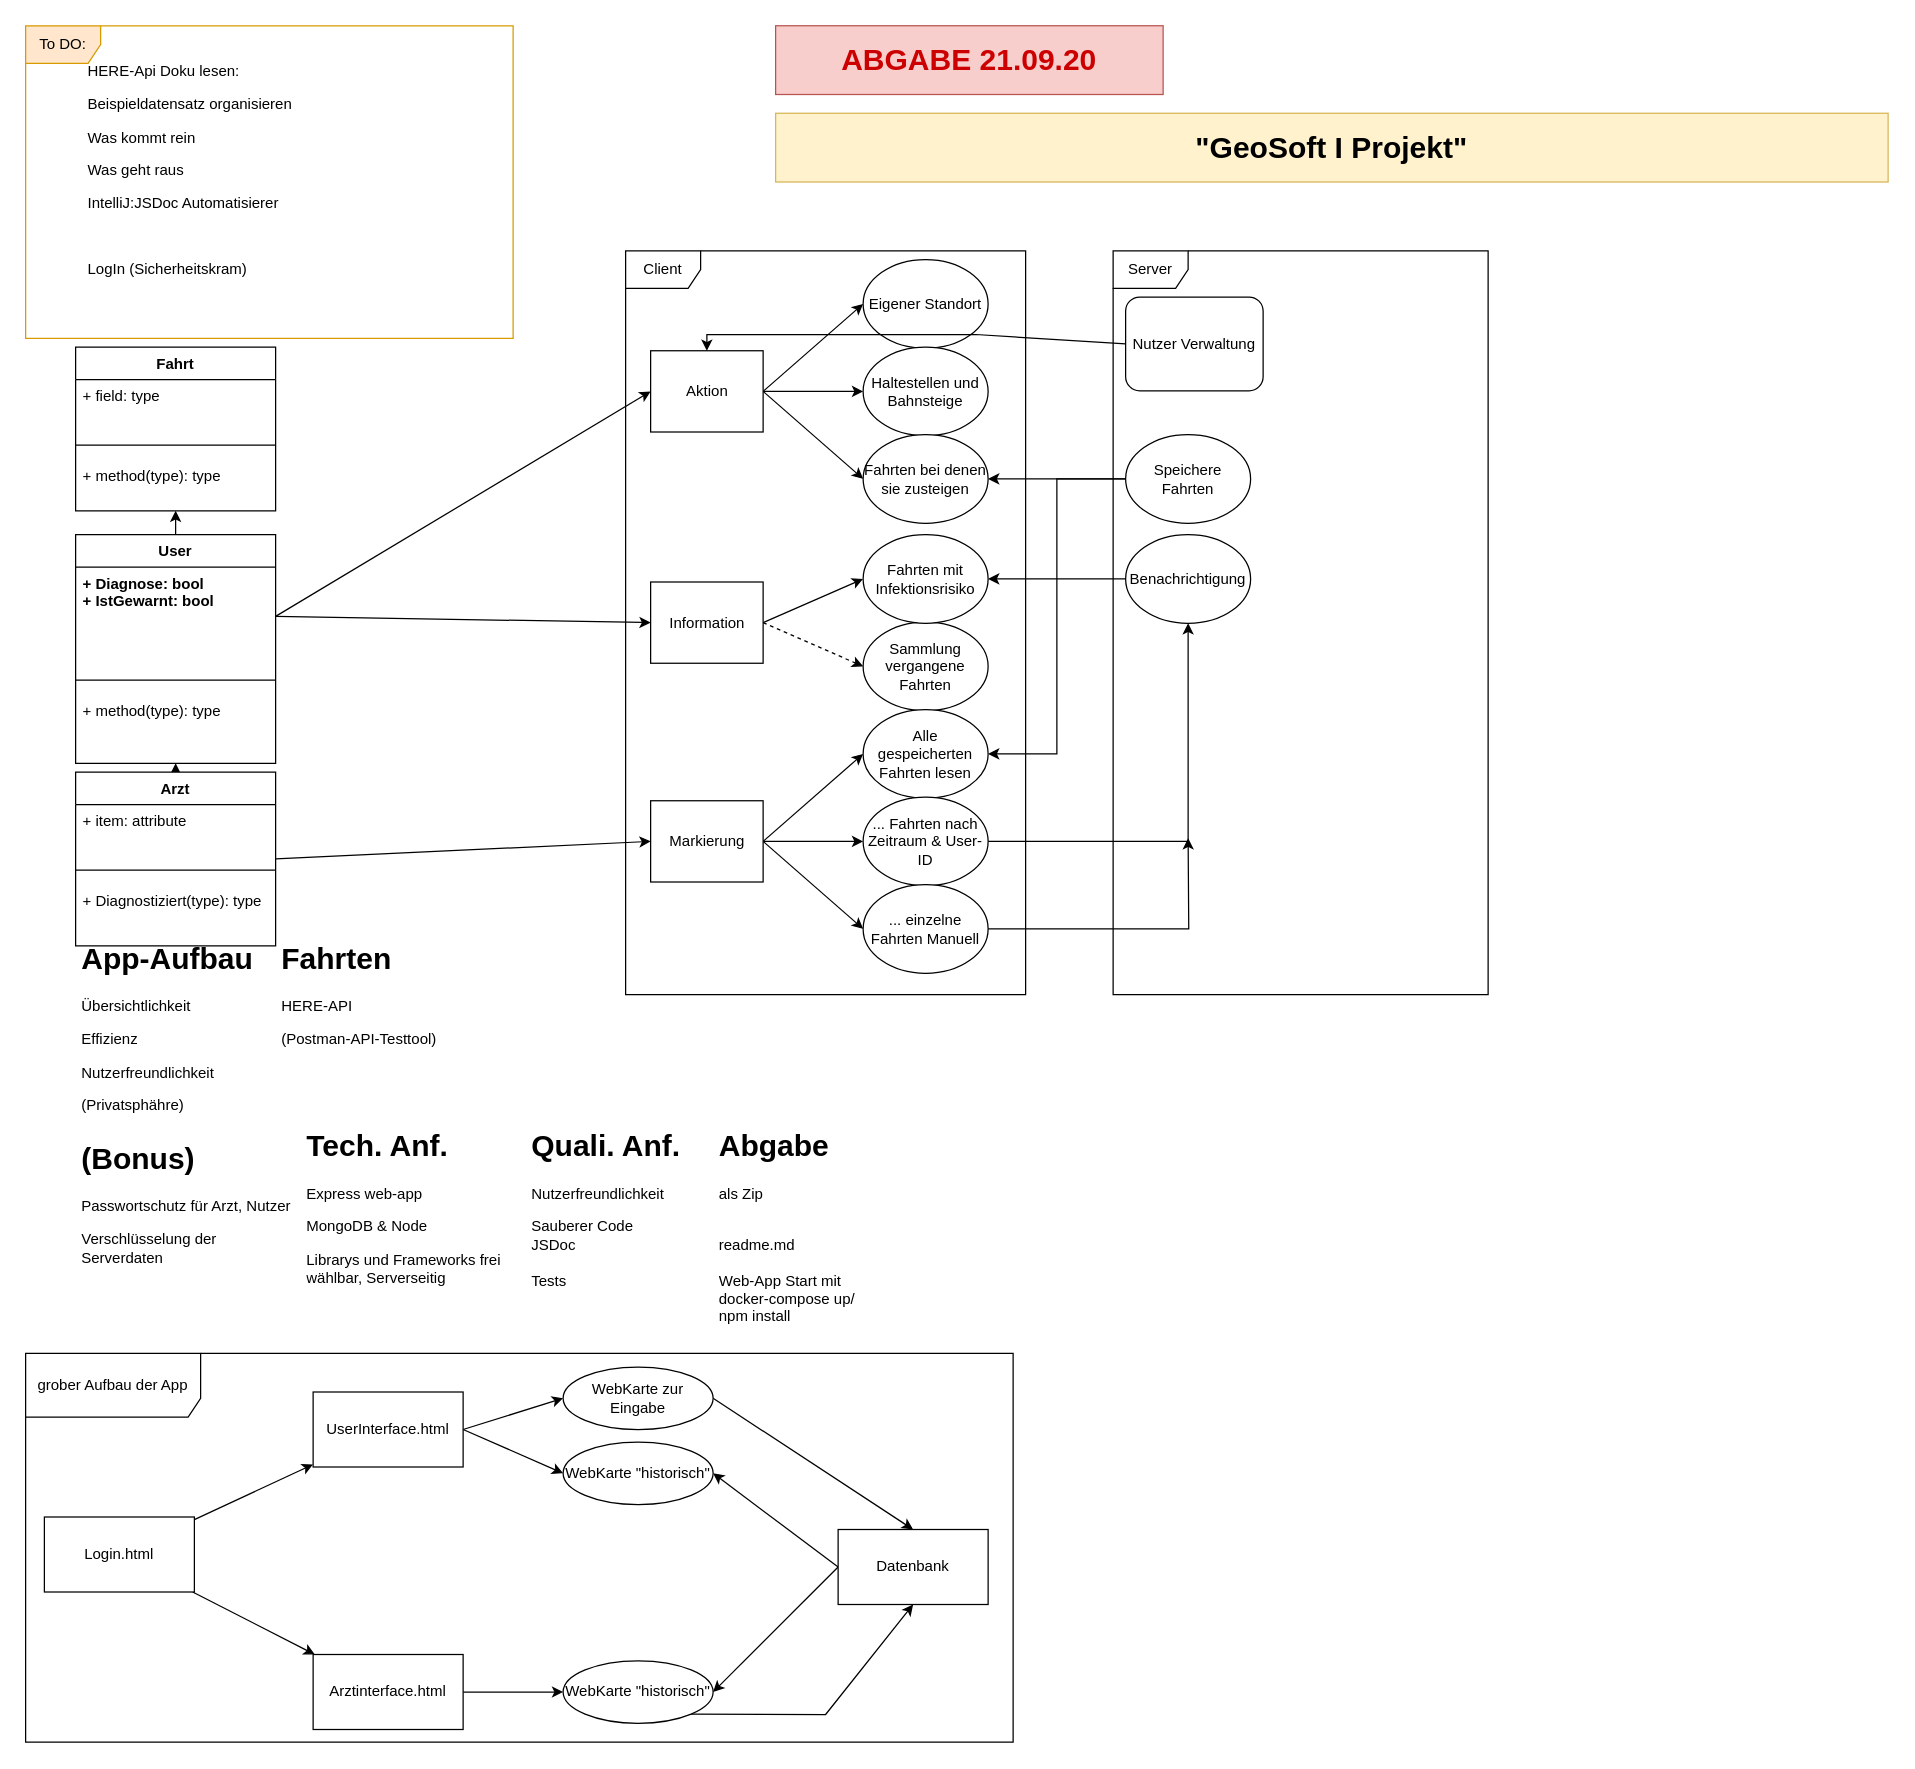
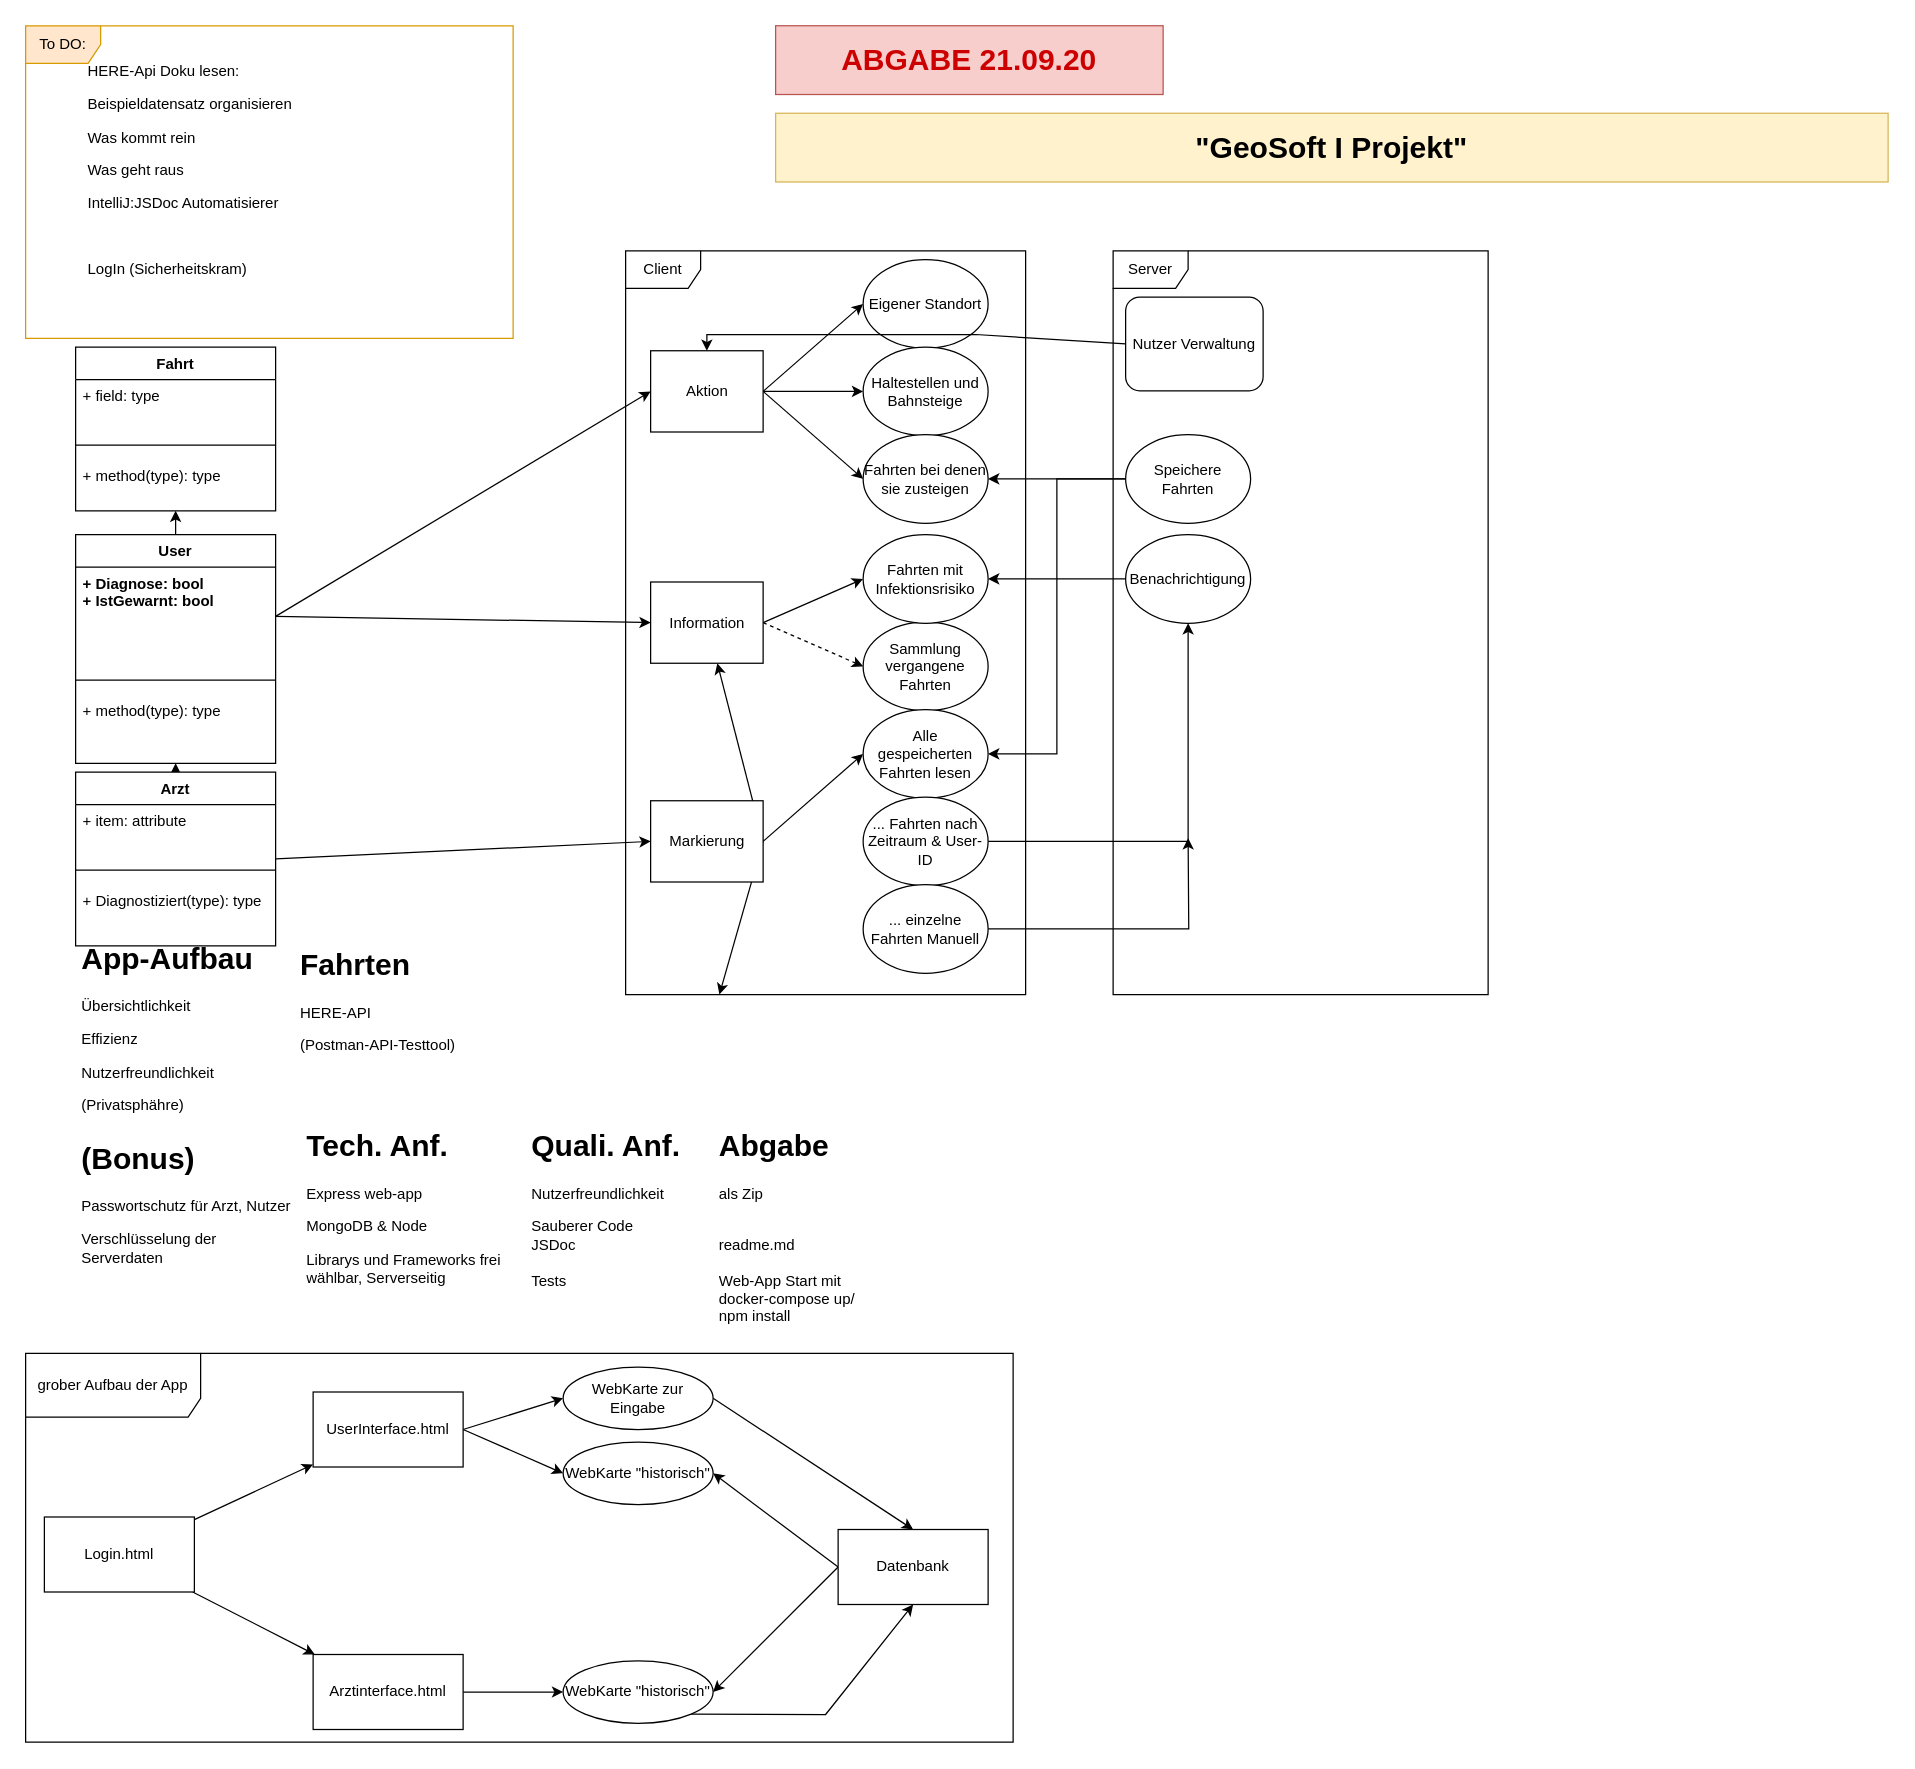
(810, 841) -> (736, 736)
(812, 884) -> (737, 934)
(394, 1019) -> (413, 1025)
